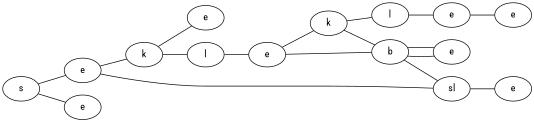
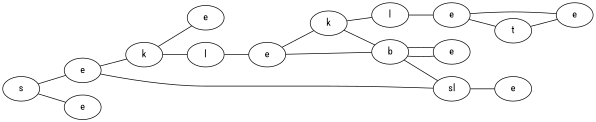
none -> (513, 31)
